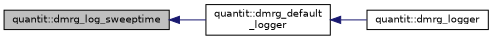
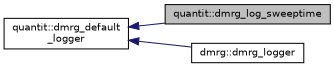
(193, 20) -> (152, 24)
(428, 20) -> (248, 53)
